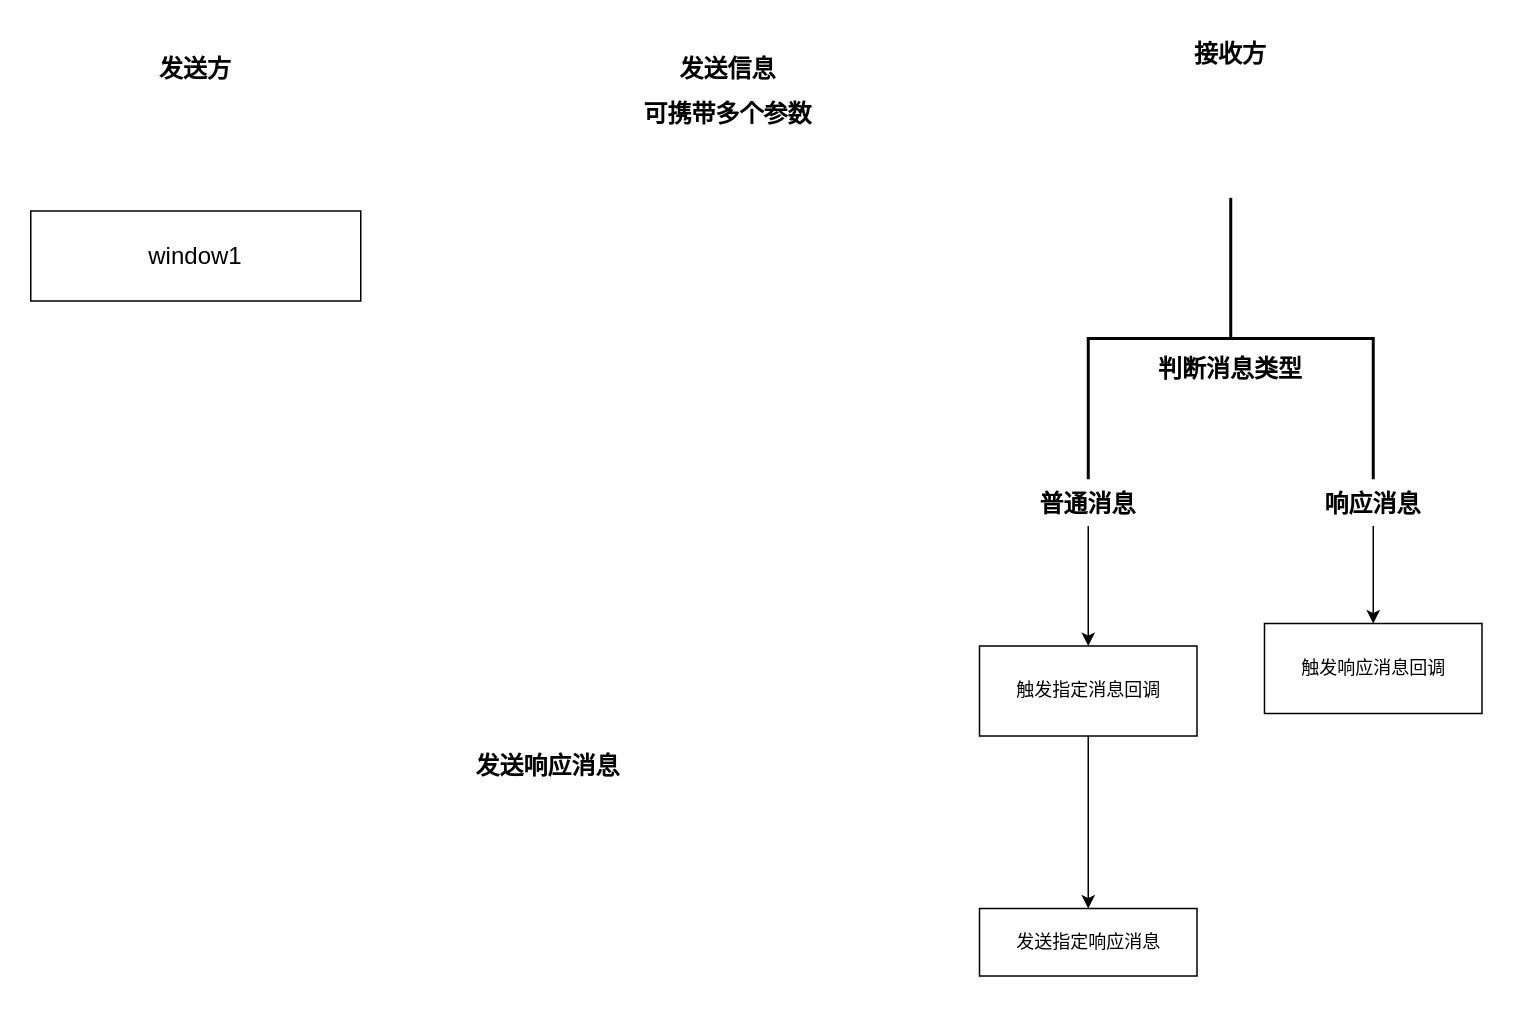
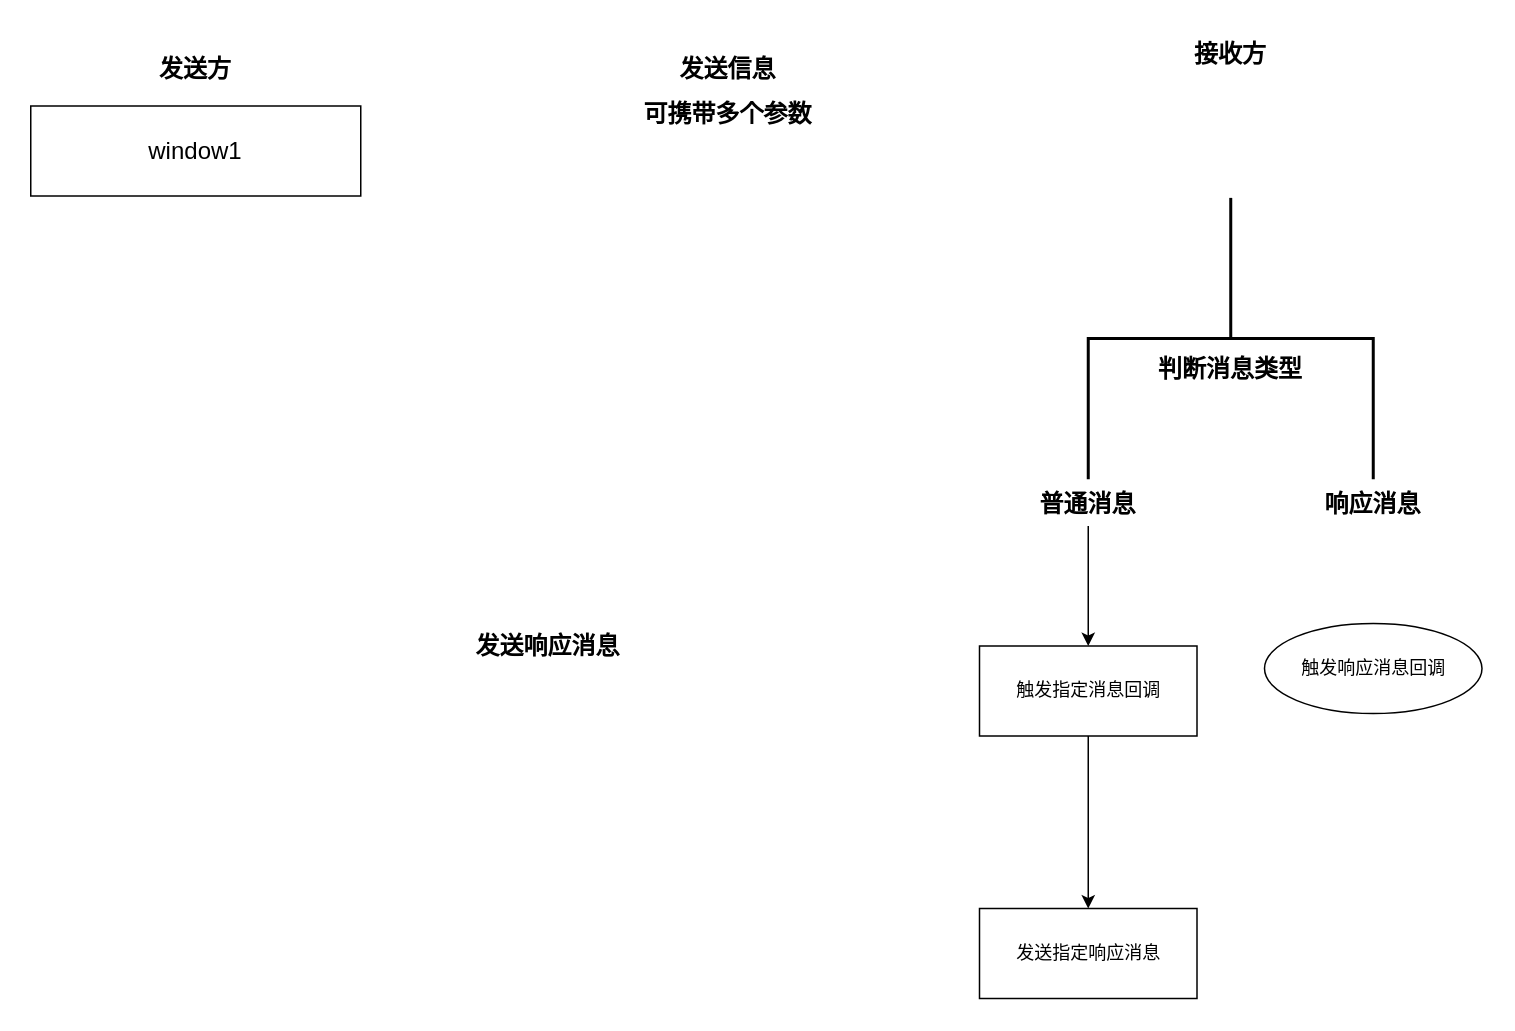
(196, 256) -> (196, 151)
(1373, 569) -> none
(1373, 668) -> (1373, 668)
(548, 766) -> (548, 646)
(1088, 942) -> (1088, 953)
